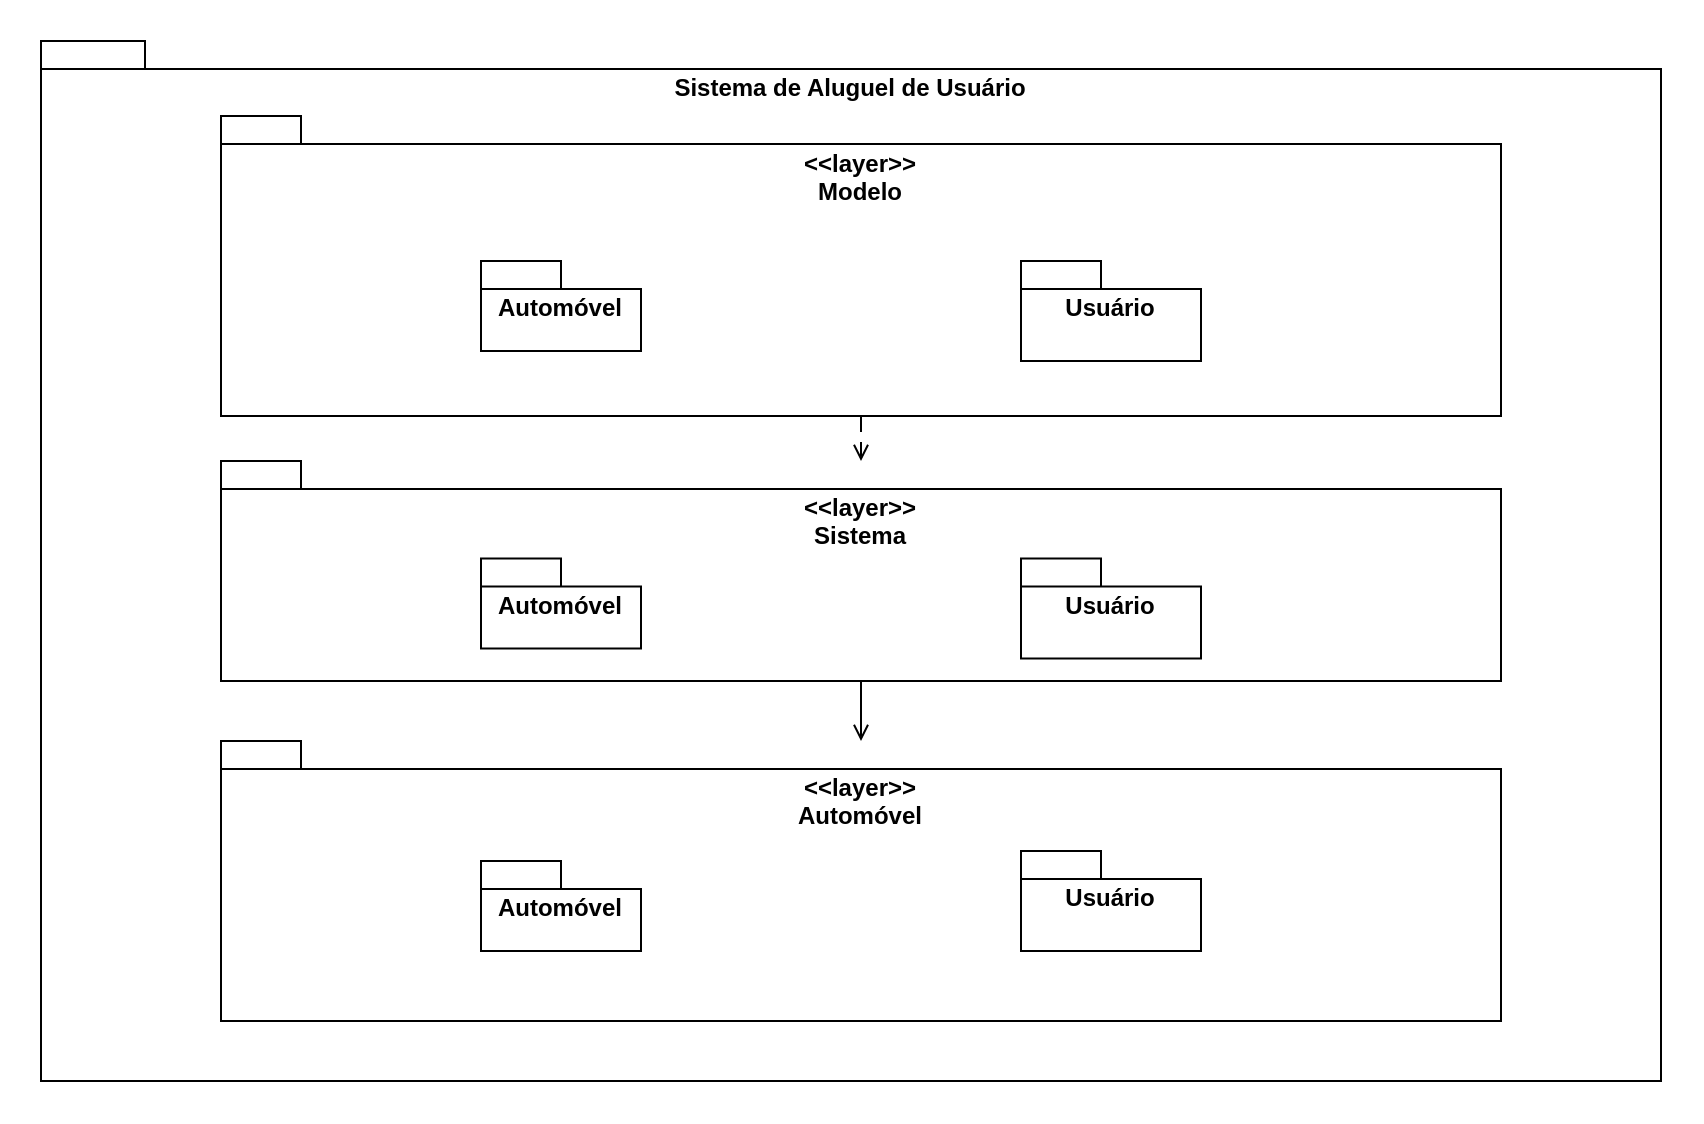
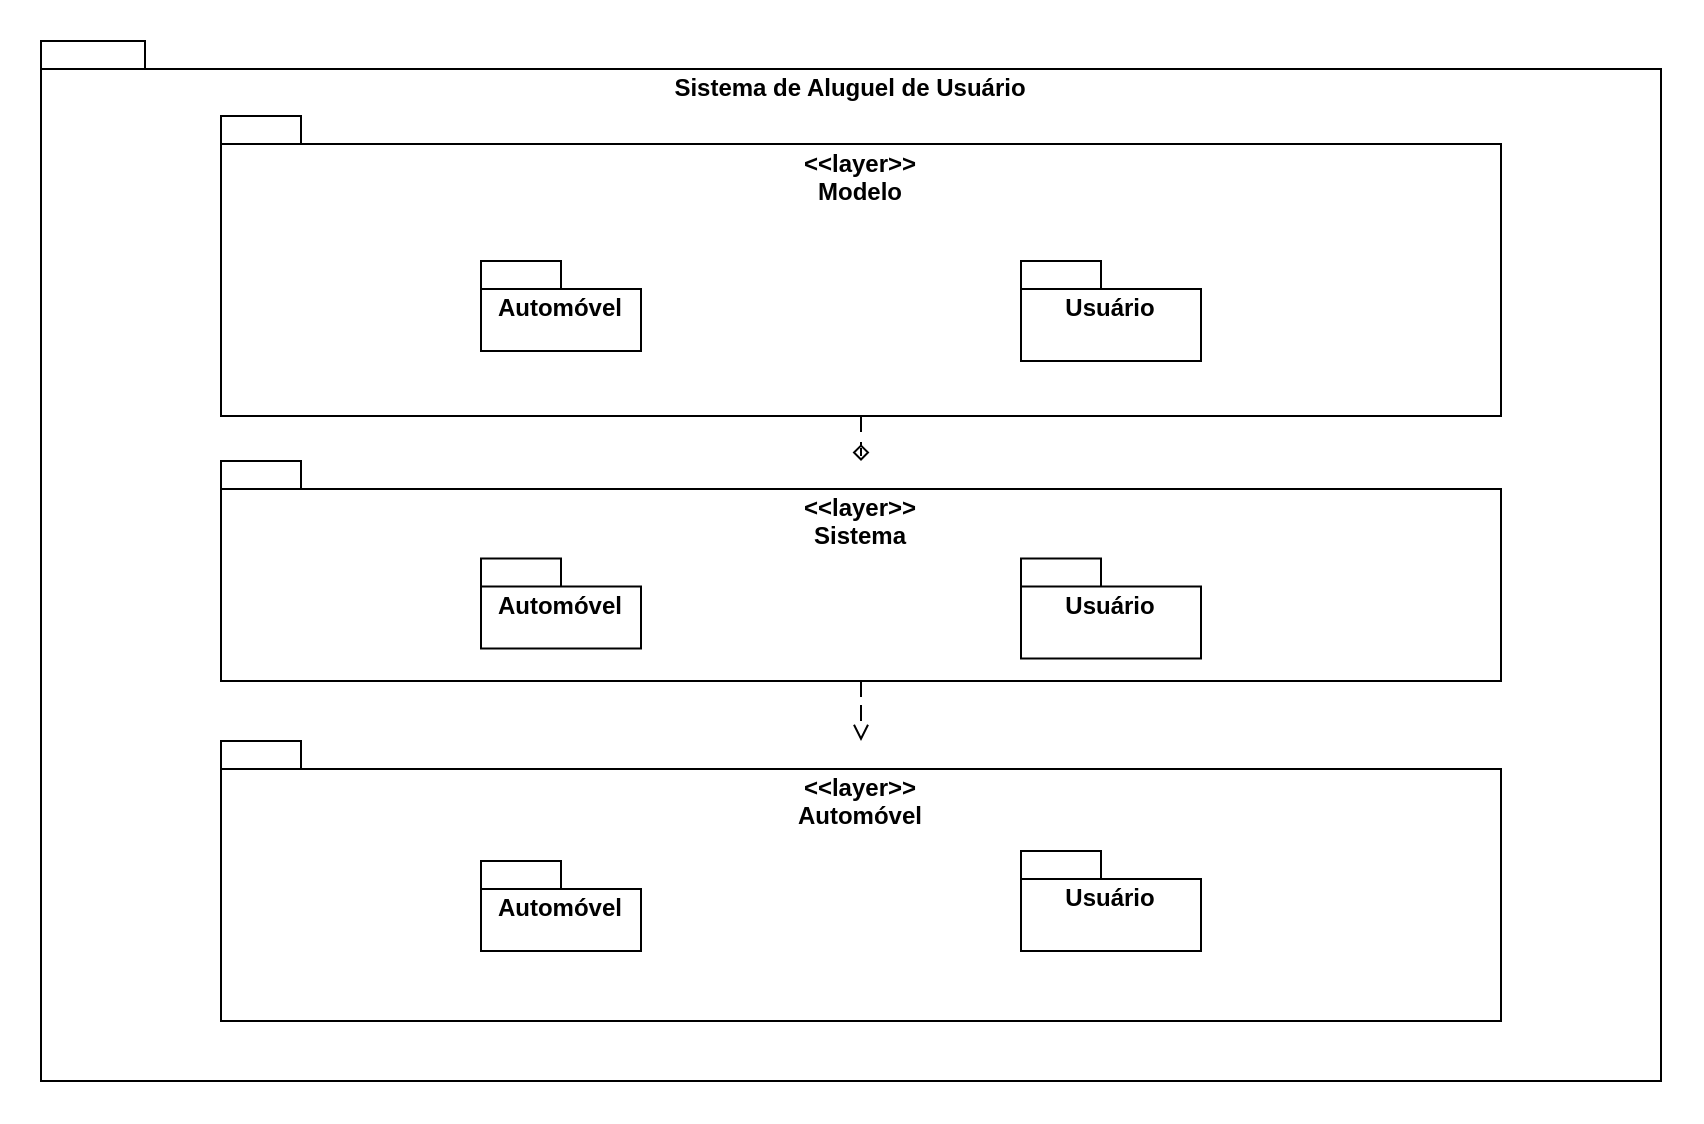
(861, 450) -> (861, 445)
(861, 727) -> (861, 727)
